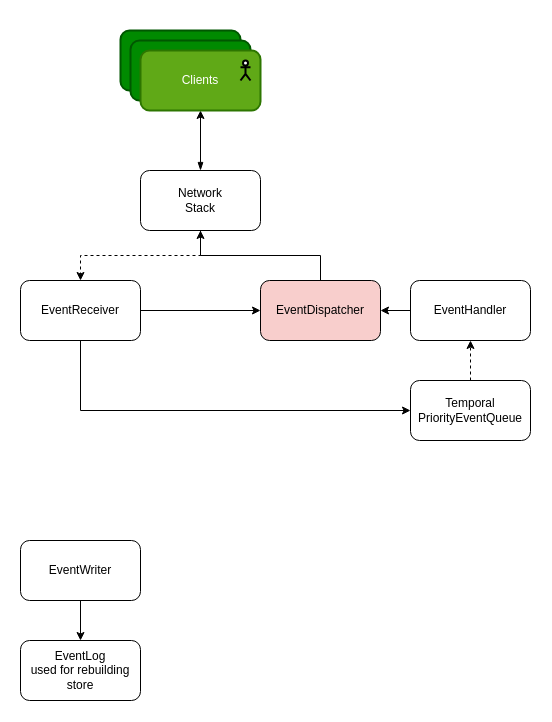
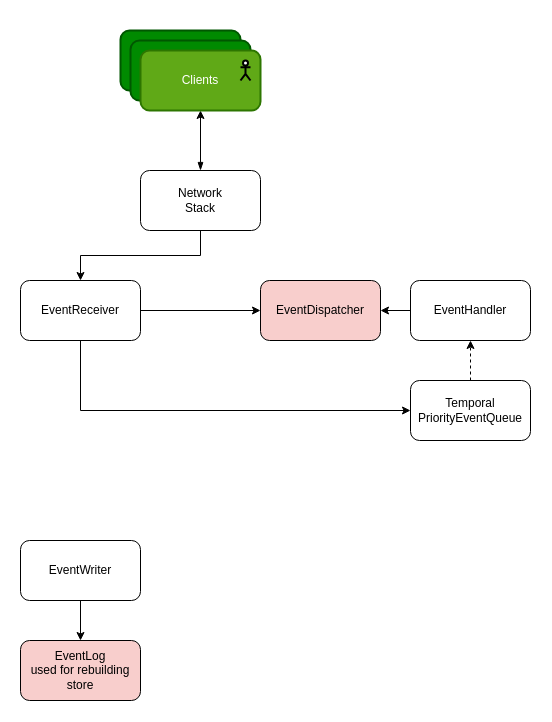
(131, 256) -> (131, 256)
(274, 256) -> none
(81, 671) -> (81, 671)
